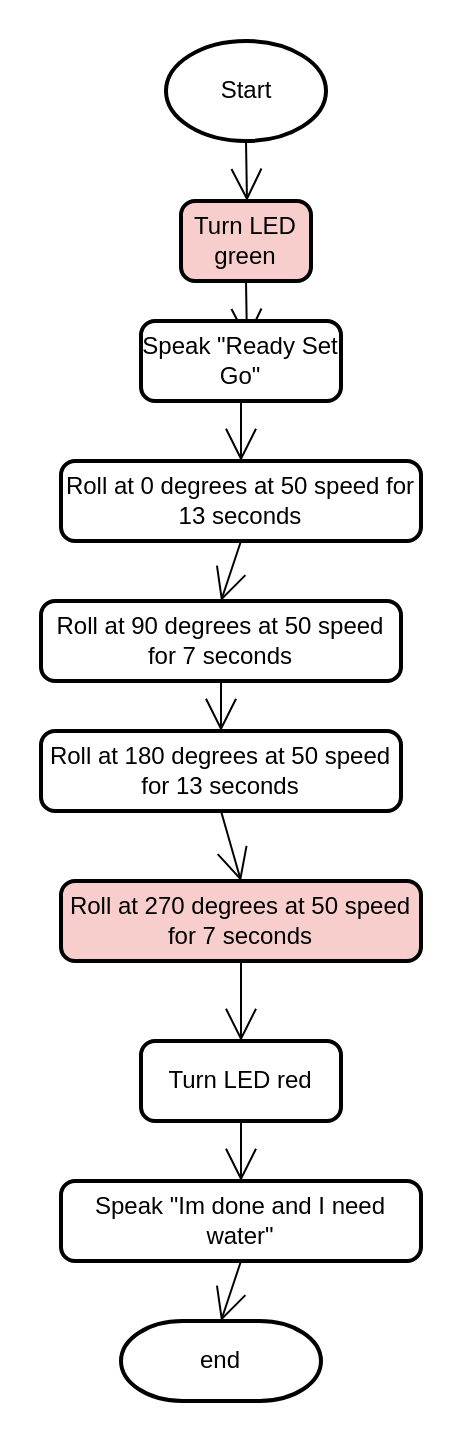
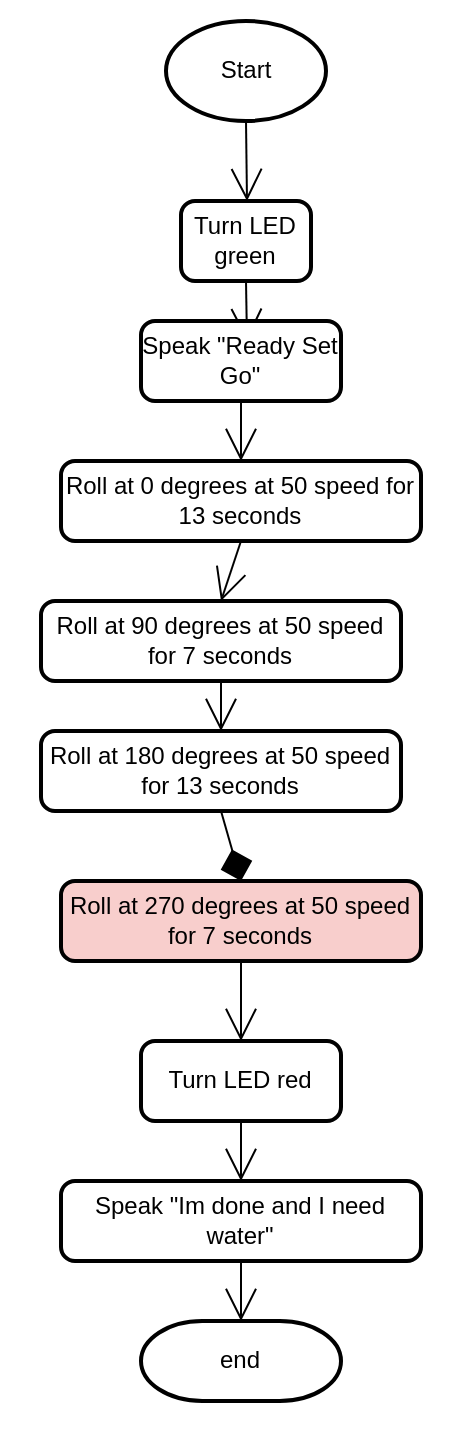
(246, 91) -> (246, 71)
(246, 241) -> (246, 241)
(236, 862) -> (232, 850)
(221, 1361) -> (241, 1361)
